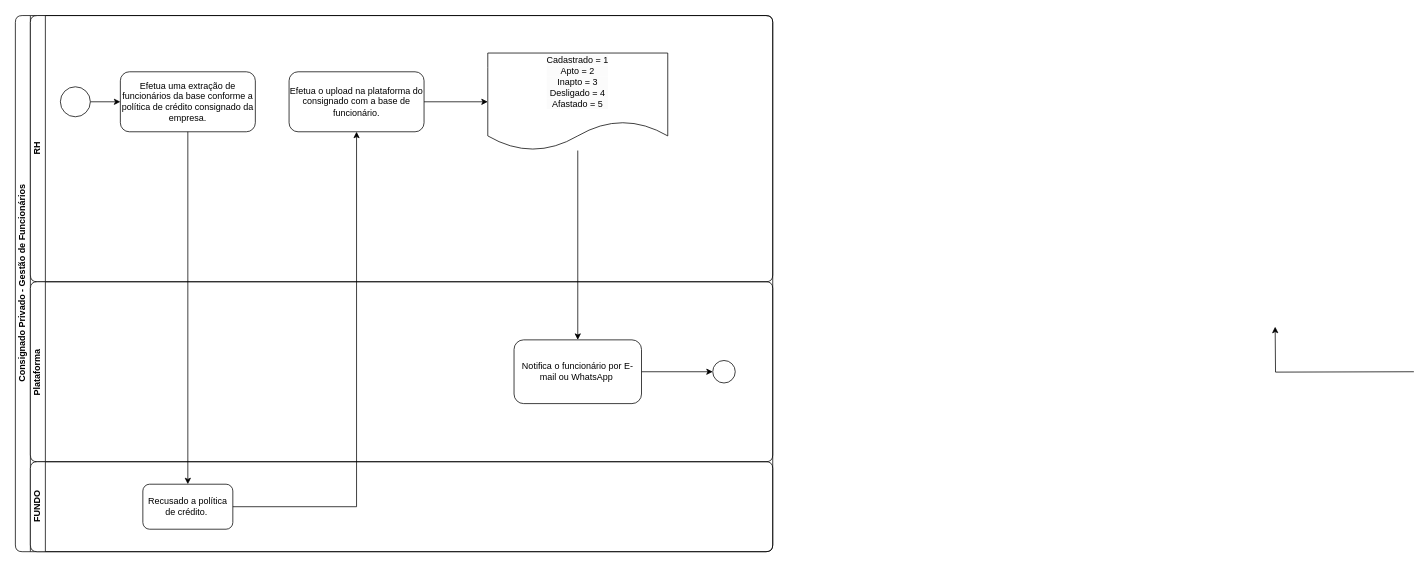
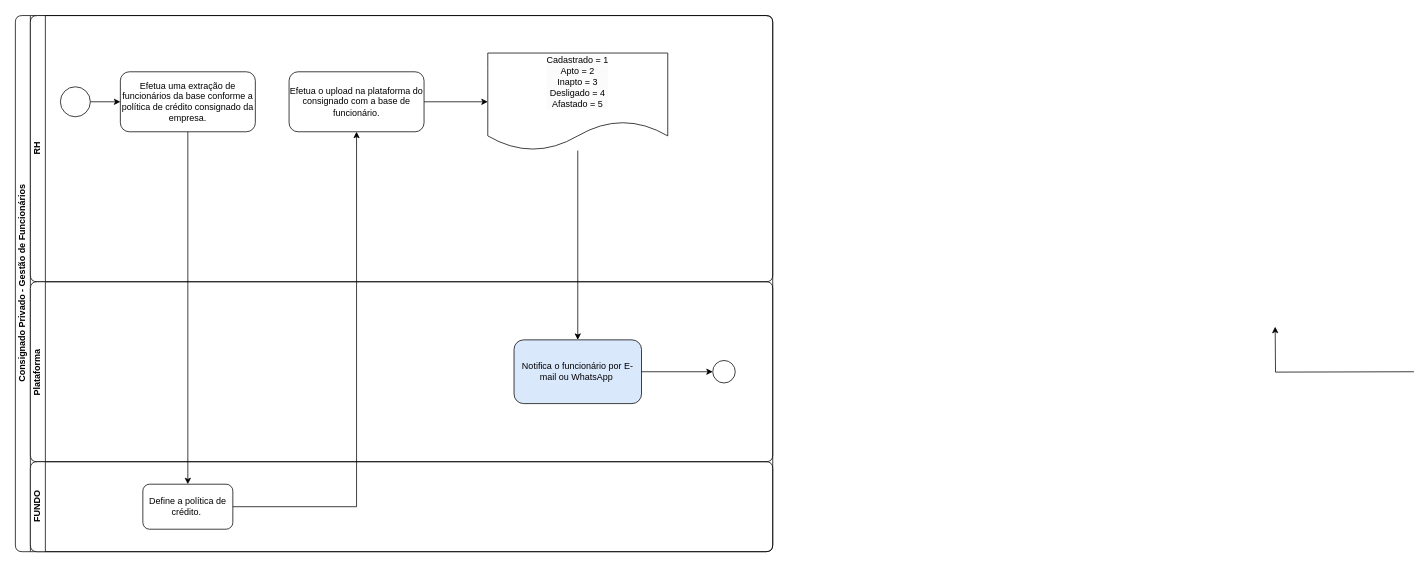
(578, 372) -> (578, 372)
(188, 507) -> (188, 507)
